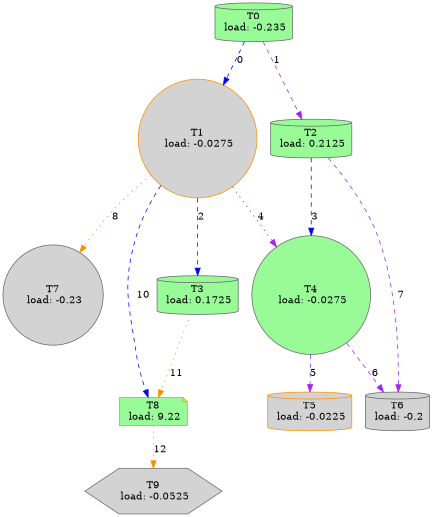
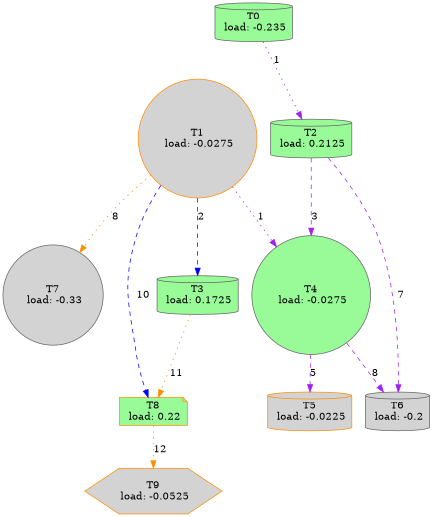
(236, 60) -> none
(281, 77) -> (281, 77)
(311, 193) -> (311, 193)
(261, 217) -> (261, 217)
(53, 295) -> (53, 295)
(375, 373) -> (375, 373)
(153, 411) -> (153, 411)
(153, 491) -> (153, 491)
